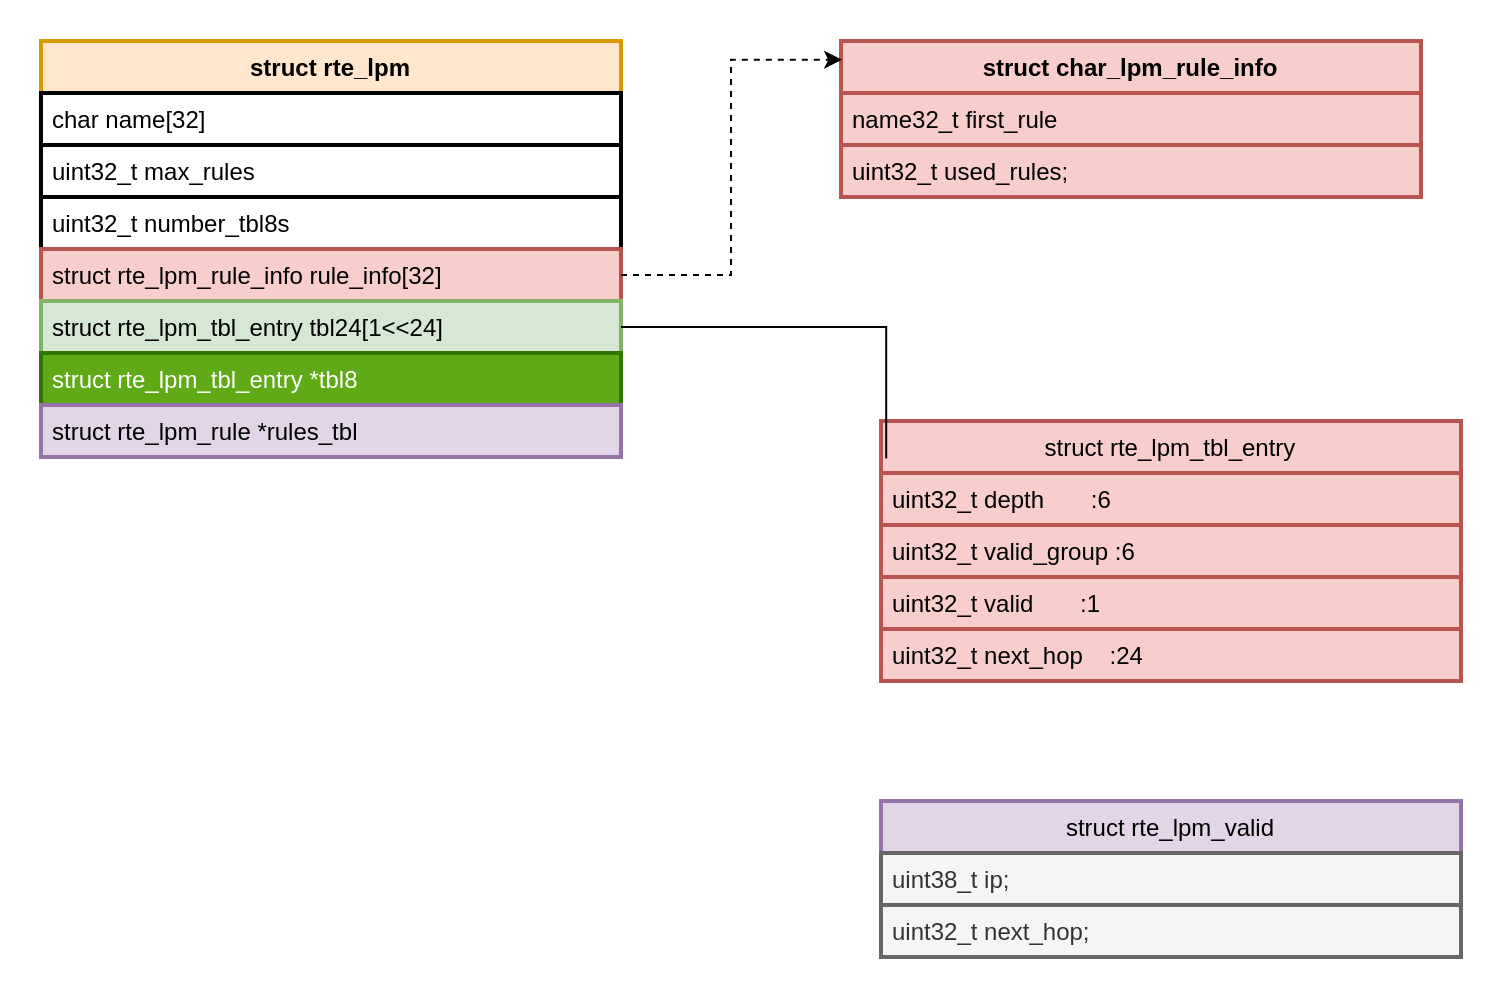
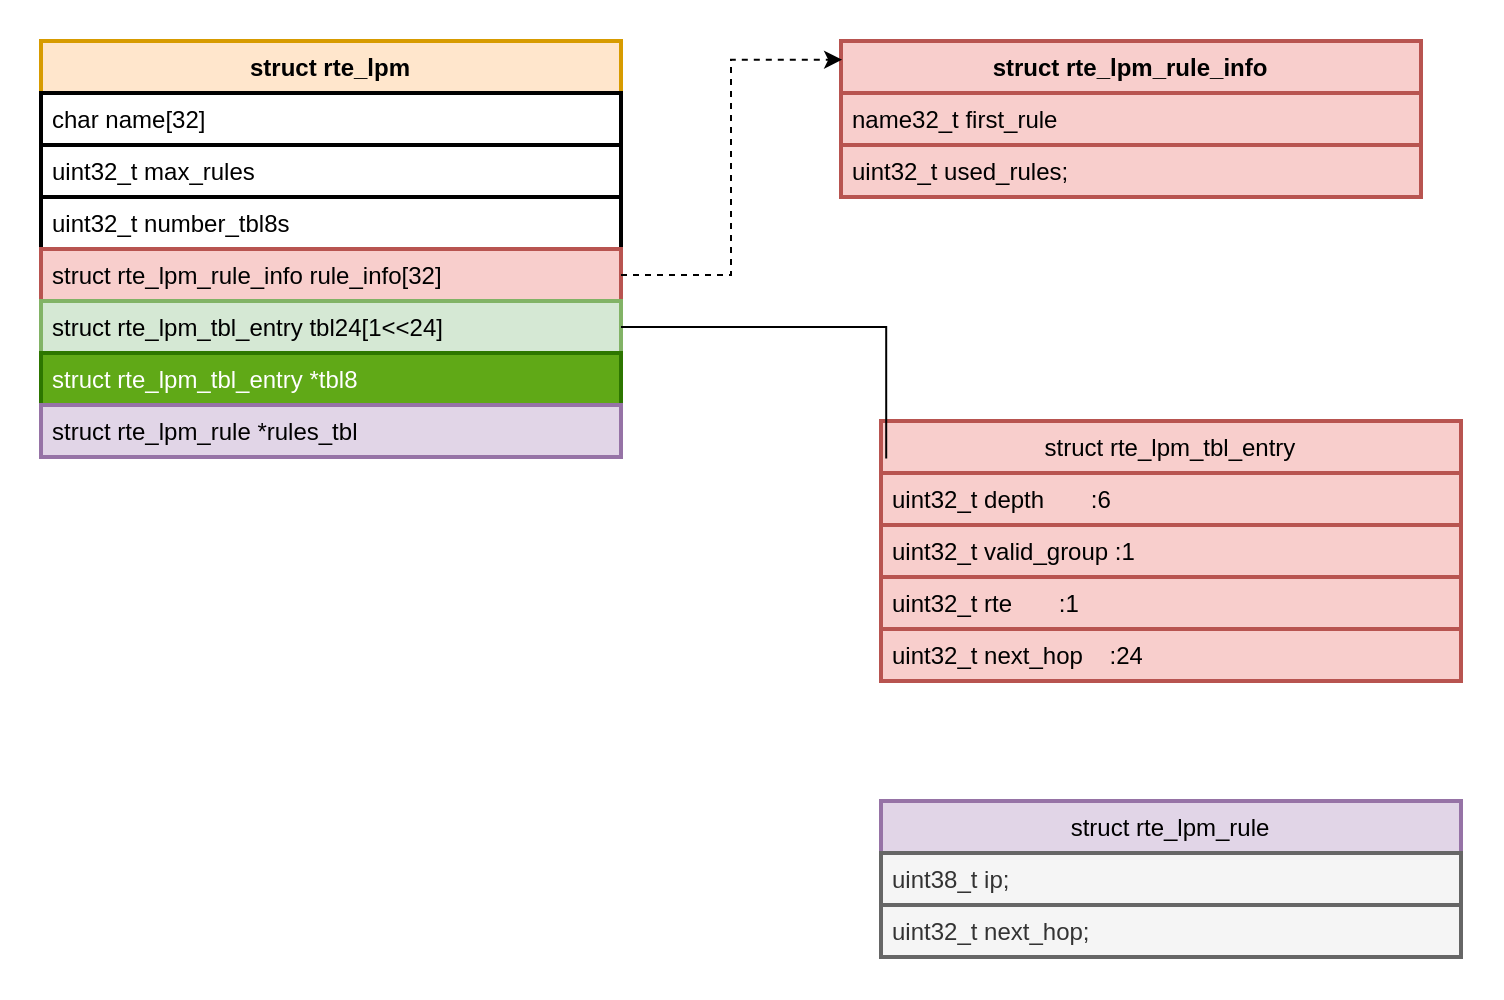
(1131, 69) -> (1131, 69)
(1029, 553) -> (1029, 553)
(1023, 605) -> (1015, 605)
(1171, 829) -> (1171, 829)
